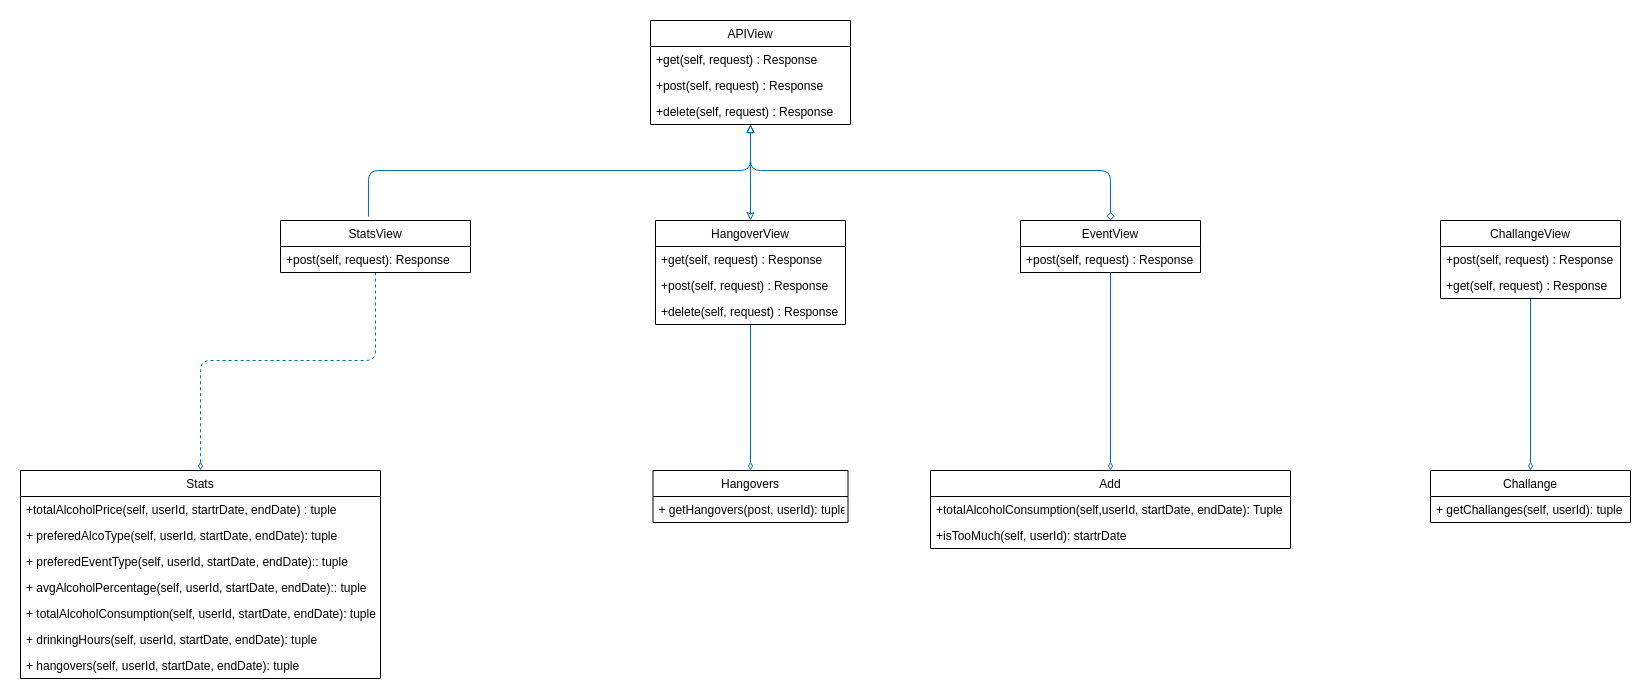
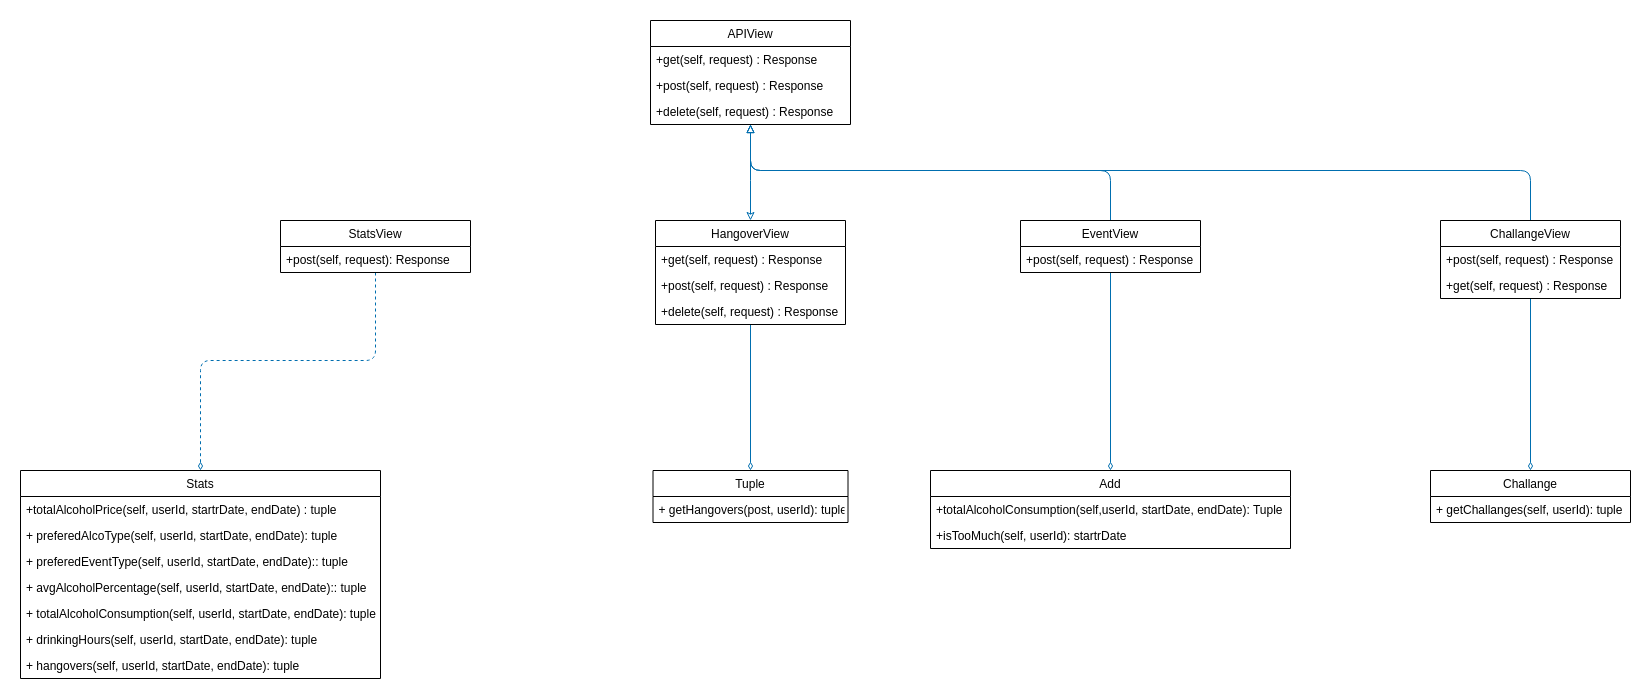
(540, 171) -> none
none -> (1338, 171)
(1111, 212) -> (1111, 215)
(750, 484) -> (750, 484)
